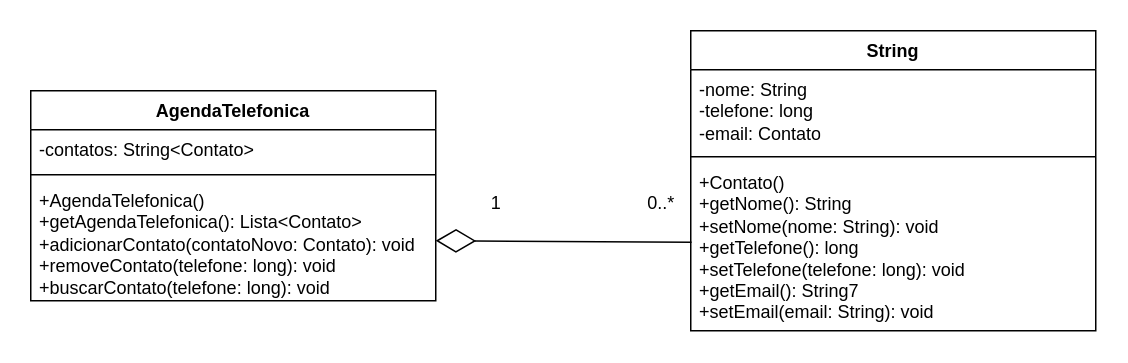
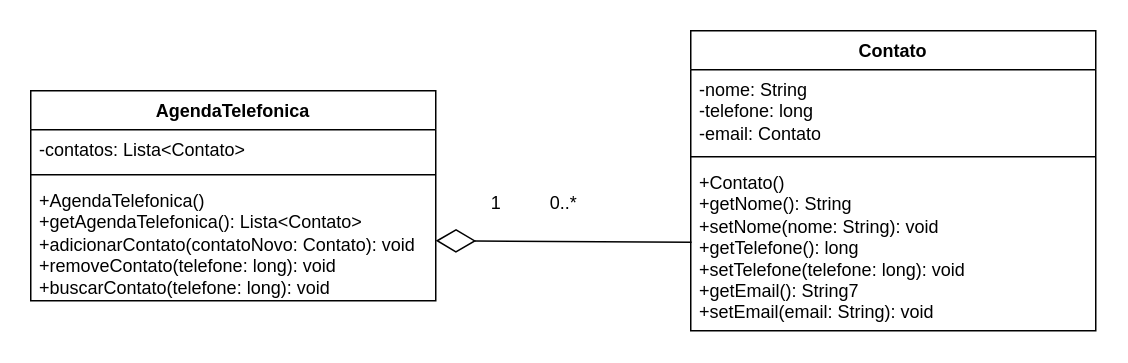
(893, 52) -> (893, 52)
(164, 151) -> (159, 151)
(661, 203) -> (563, 203)
